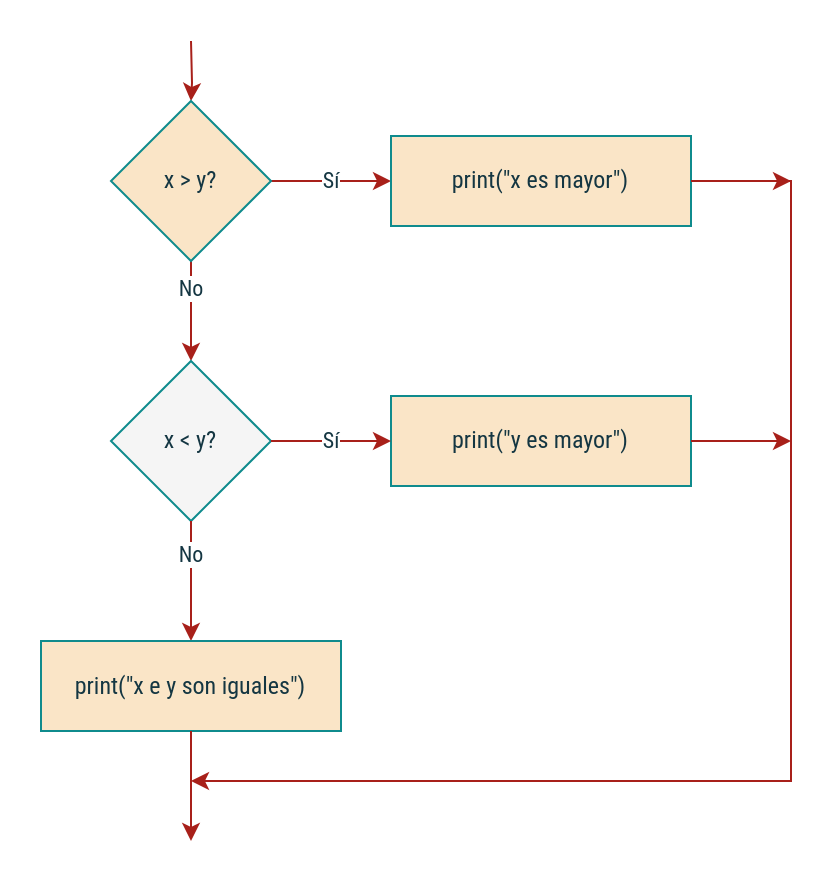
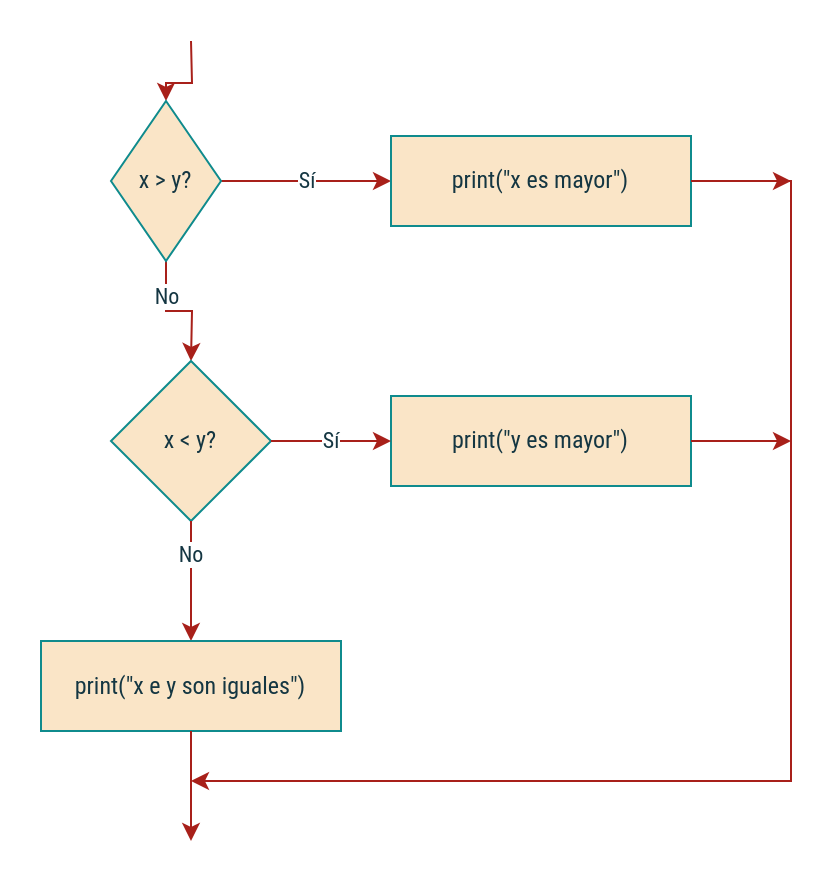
(191, 181) -> (166, 181)
(191, 441) -> (191, 441)
